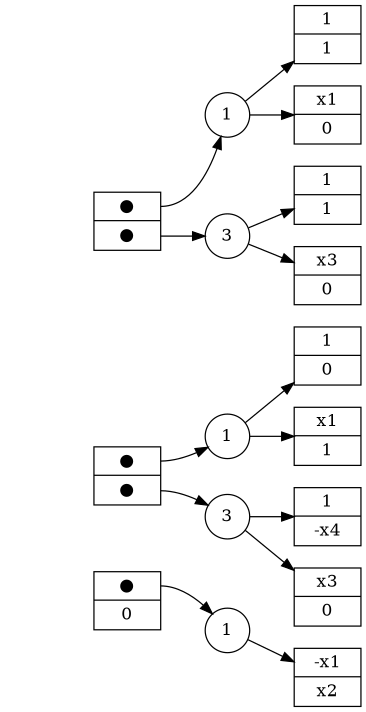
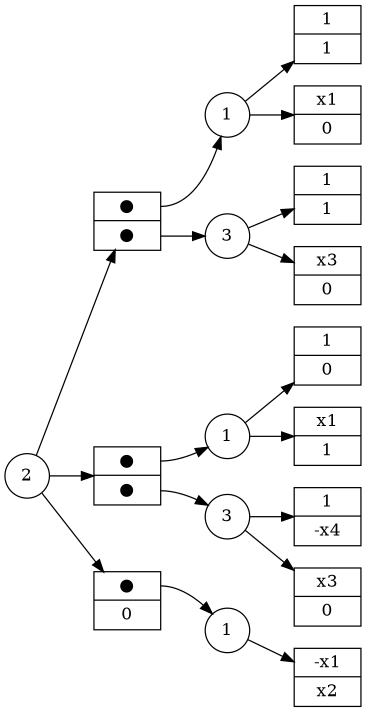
none -> (27, 476)
